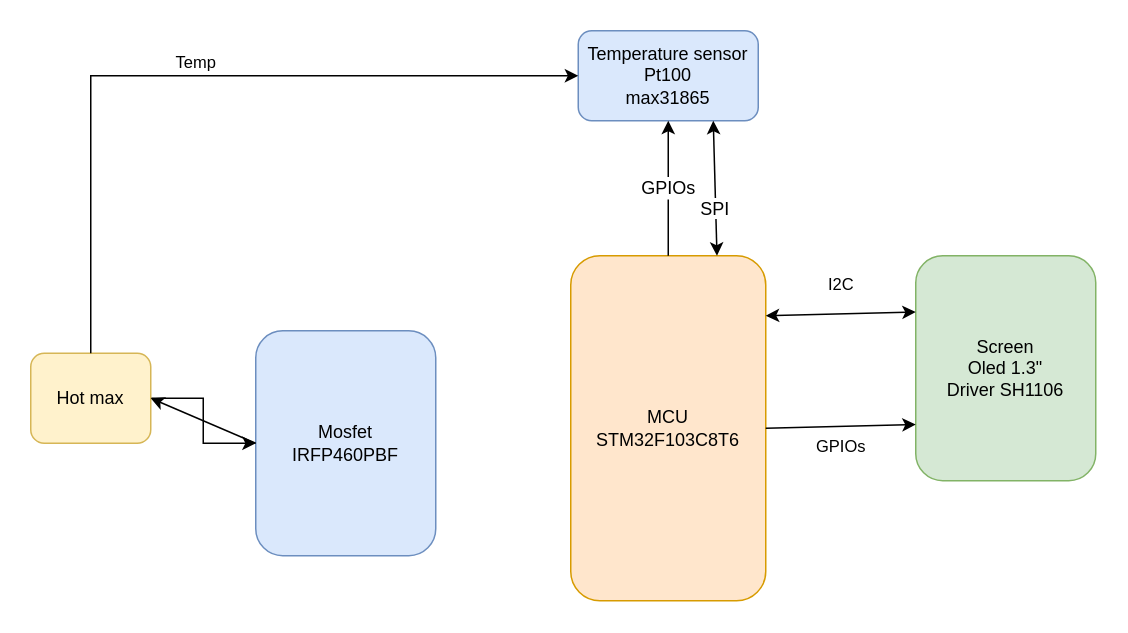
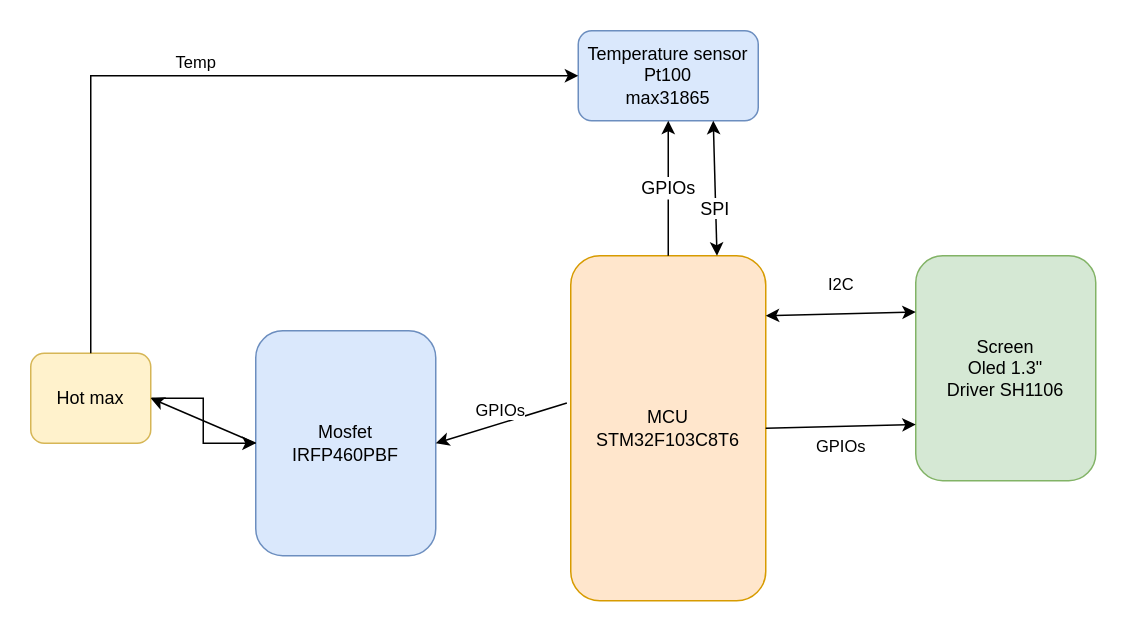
none -> (506, 422)
